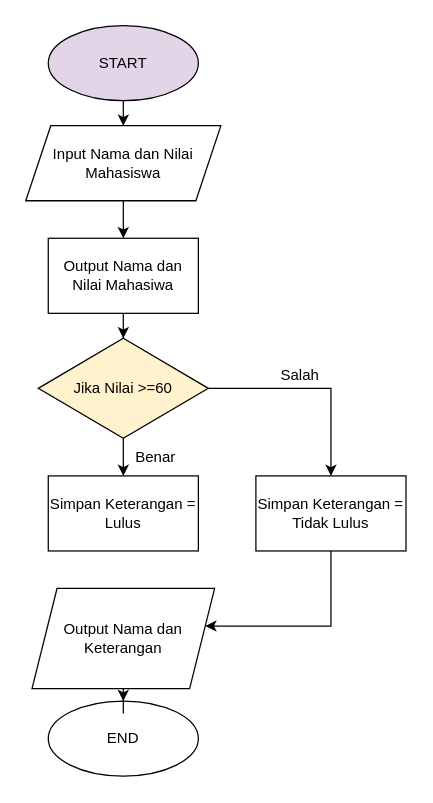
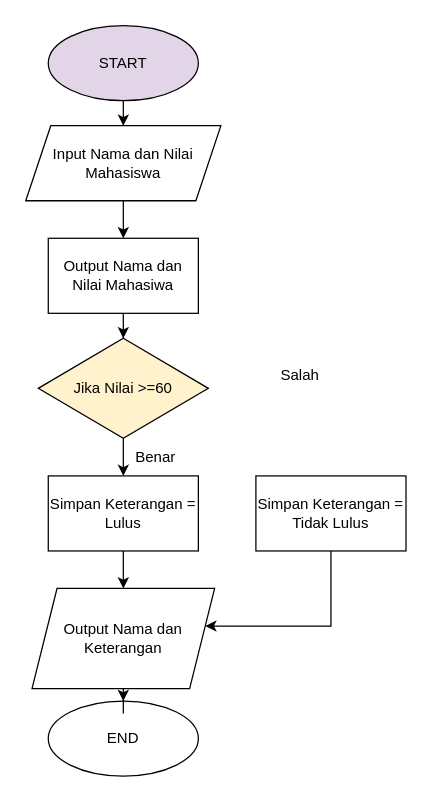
(309, 388) -> none
none -> (123, 574)
